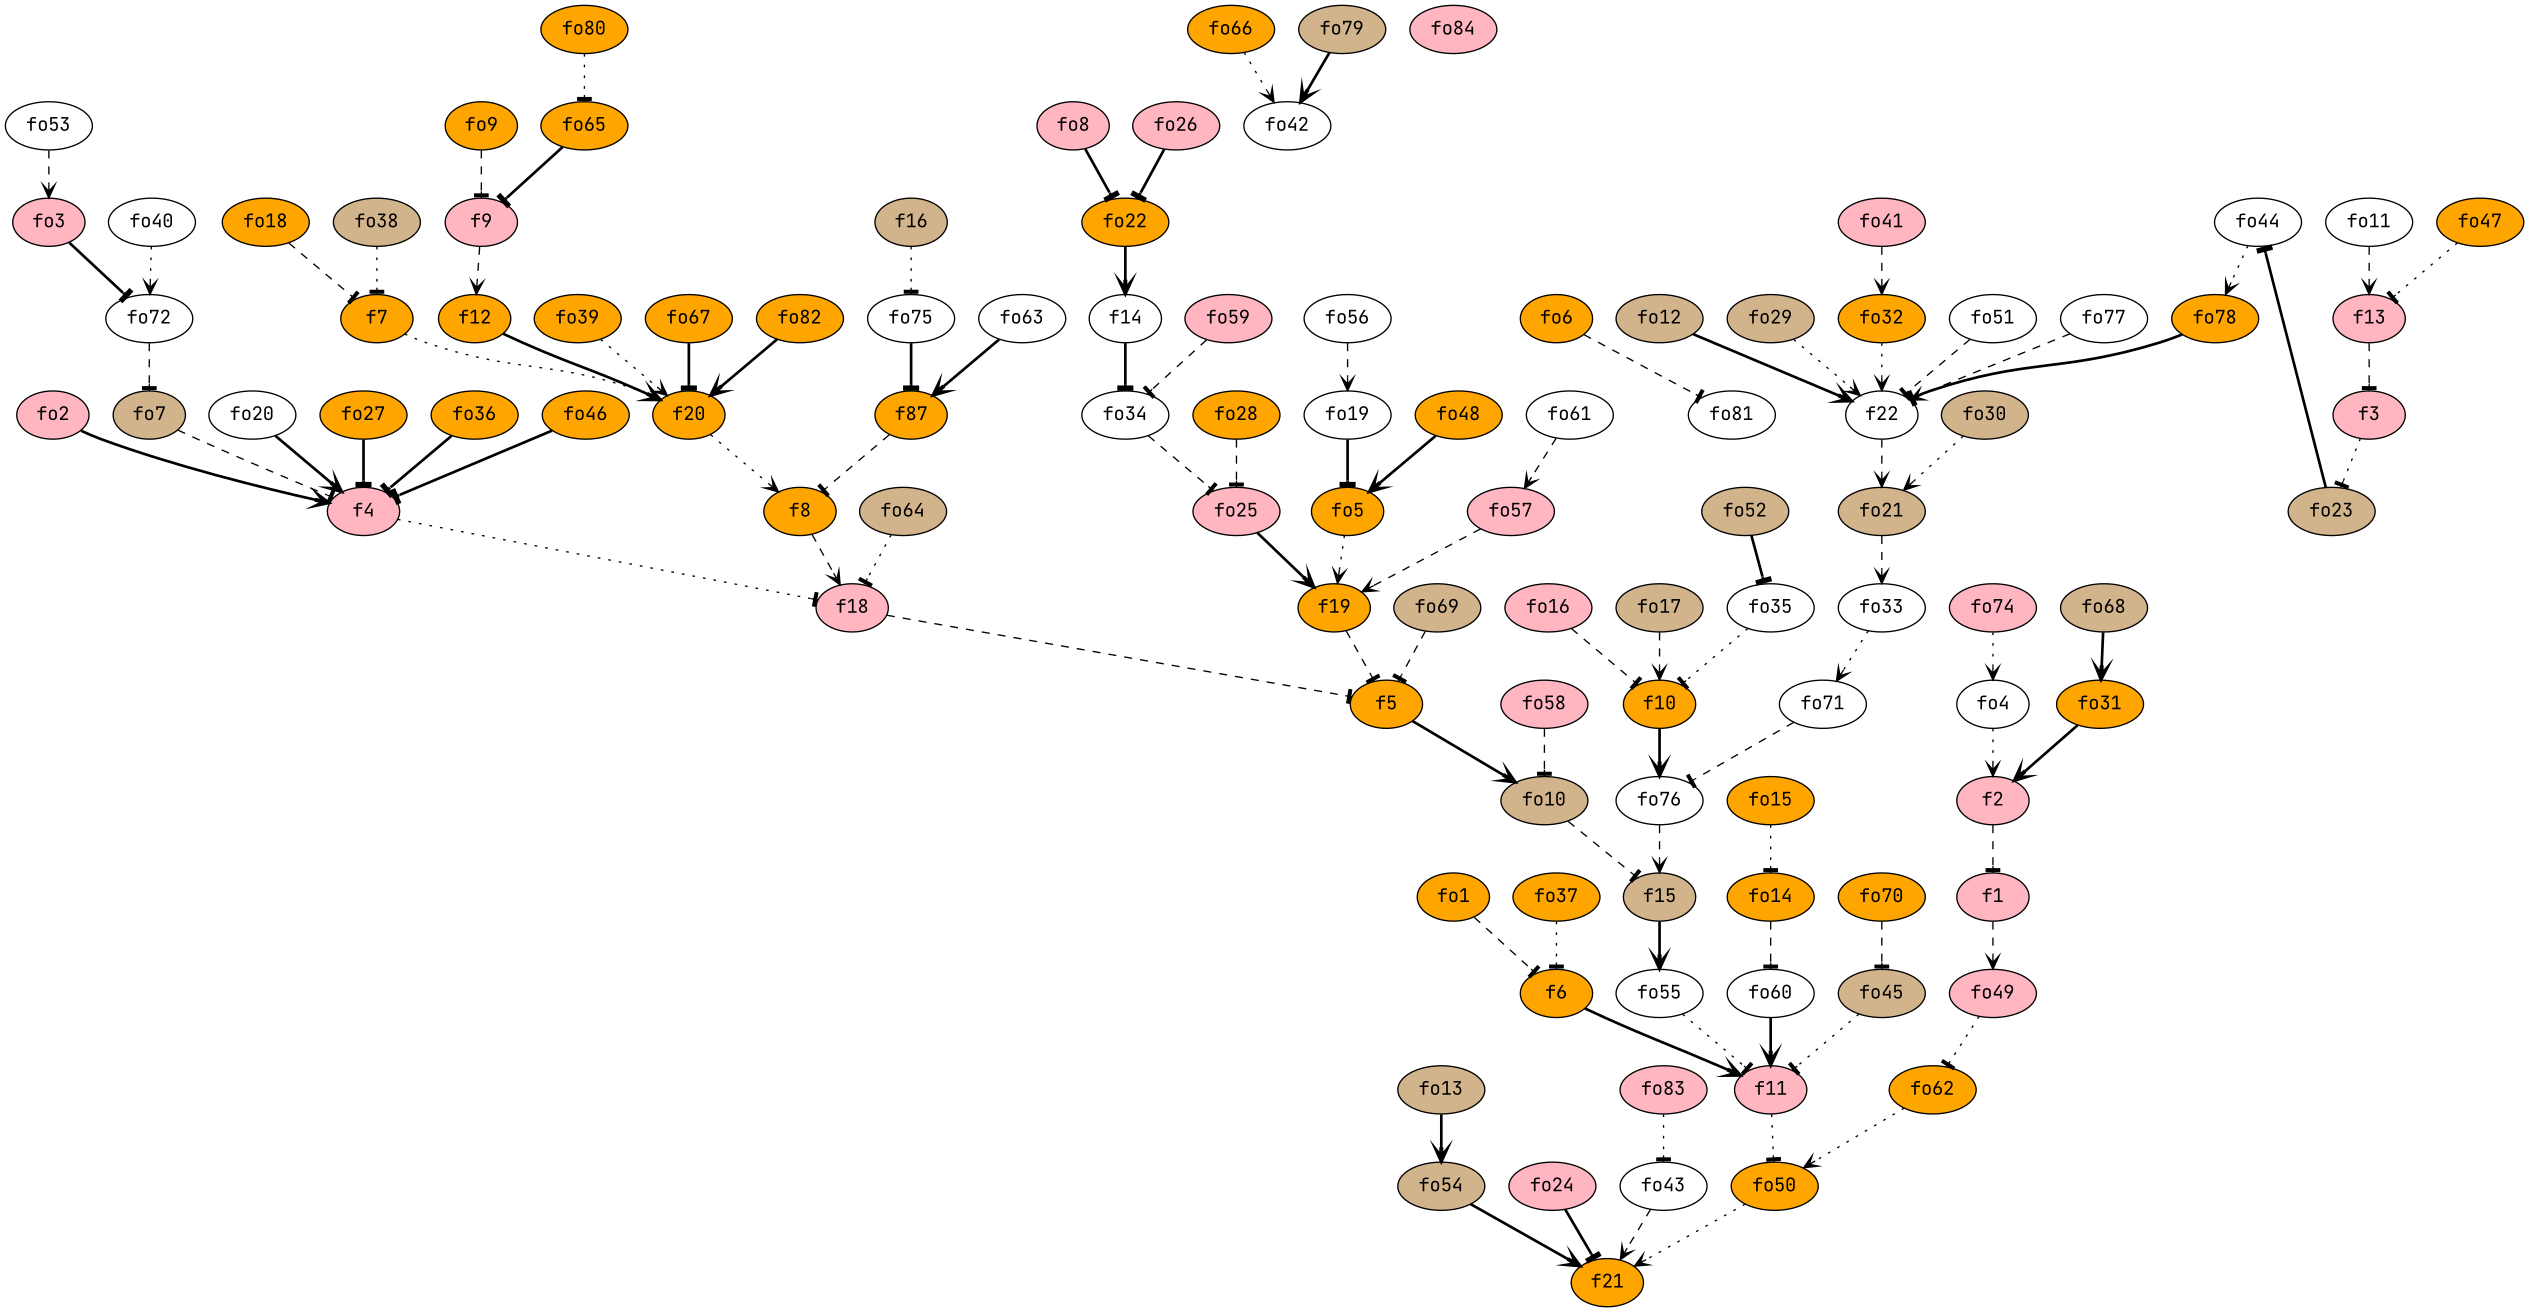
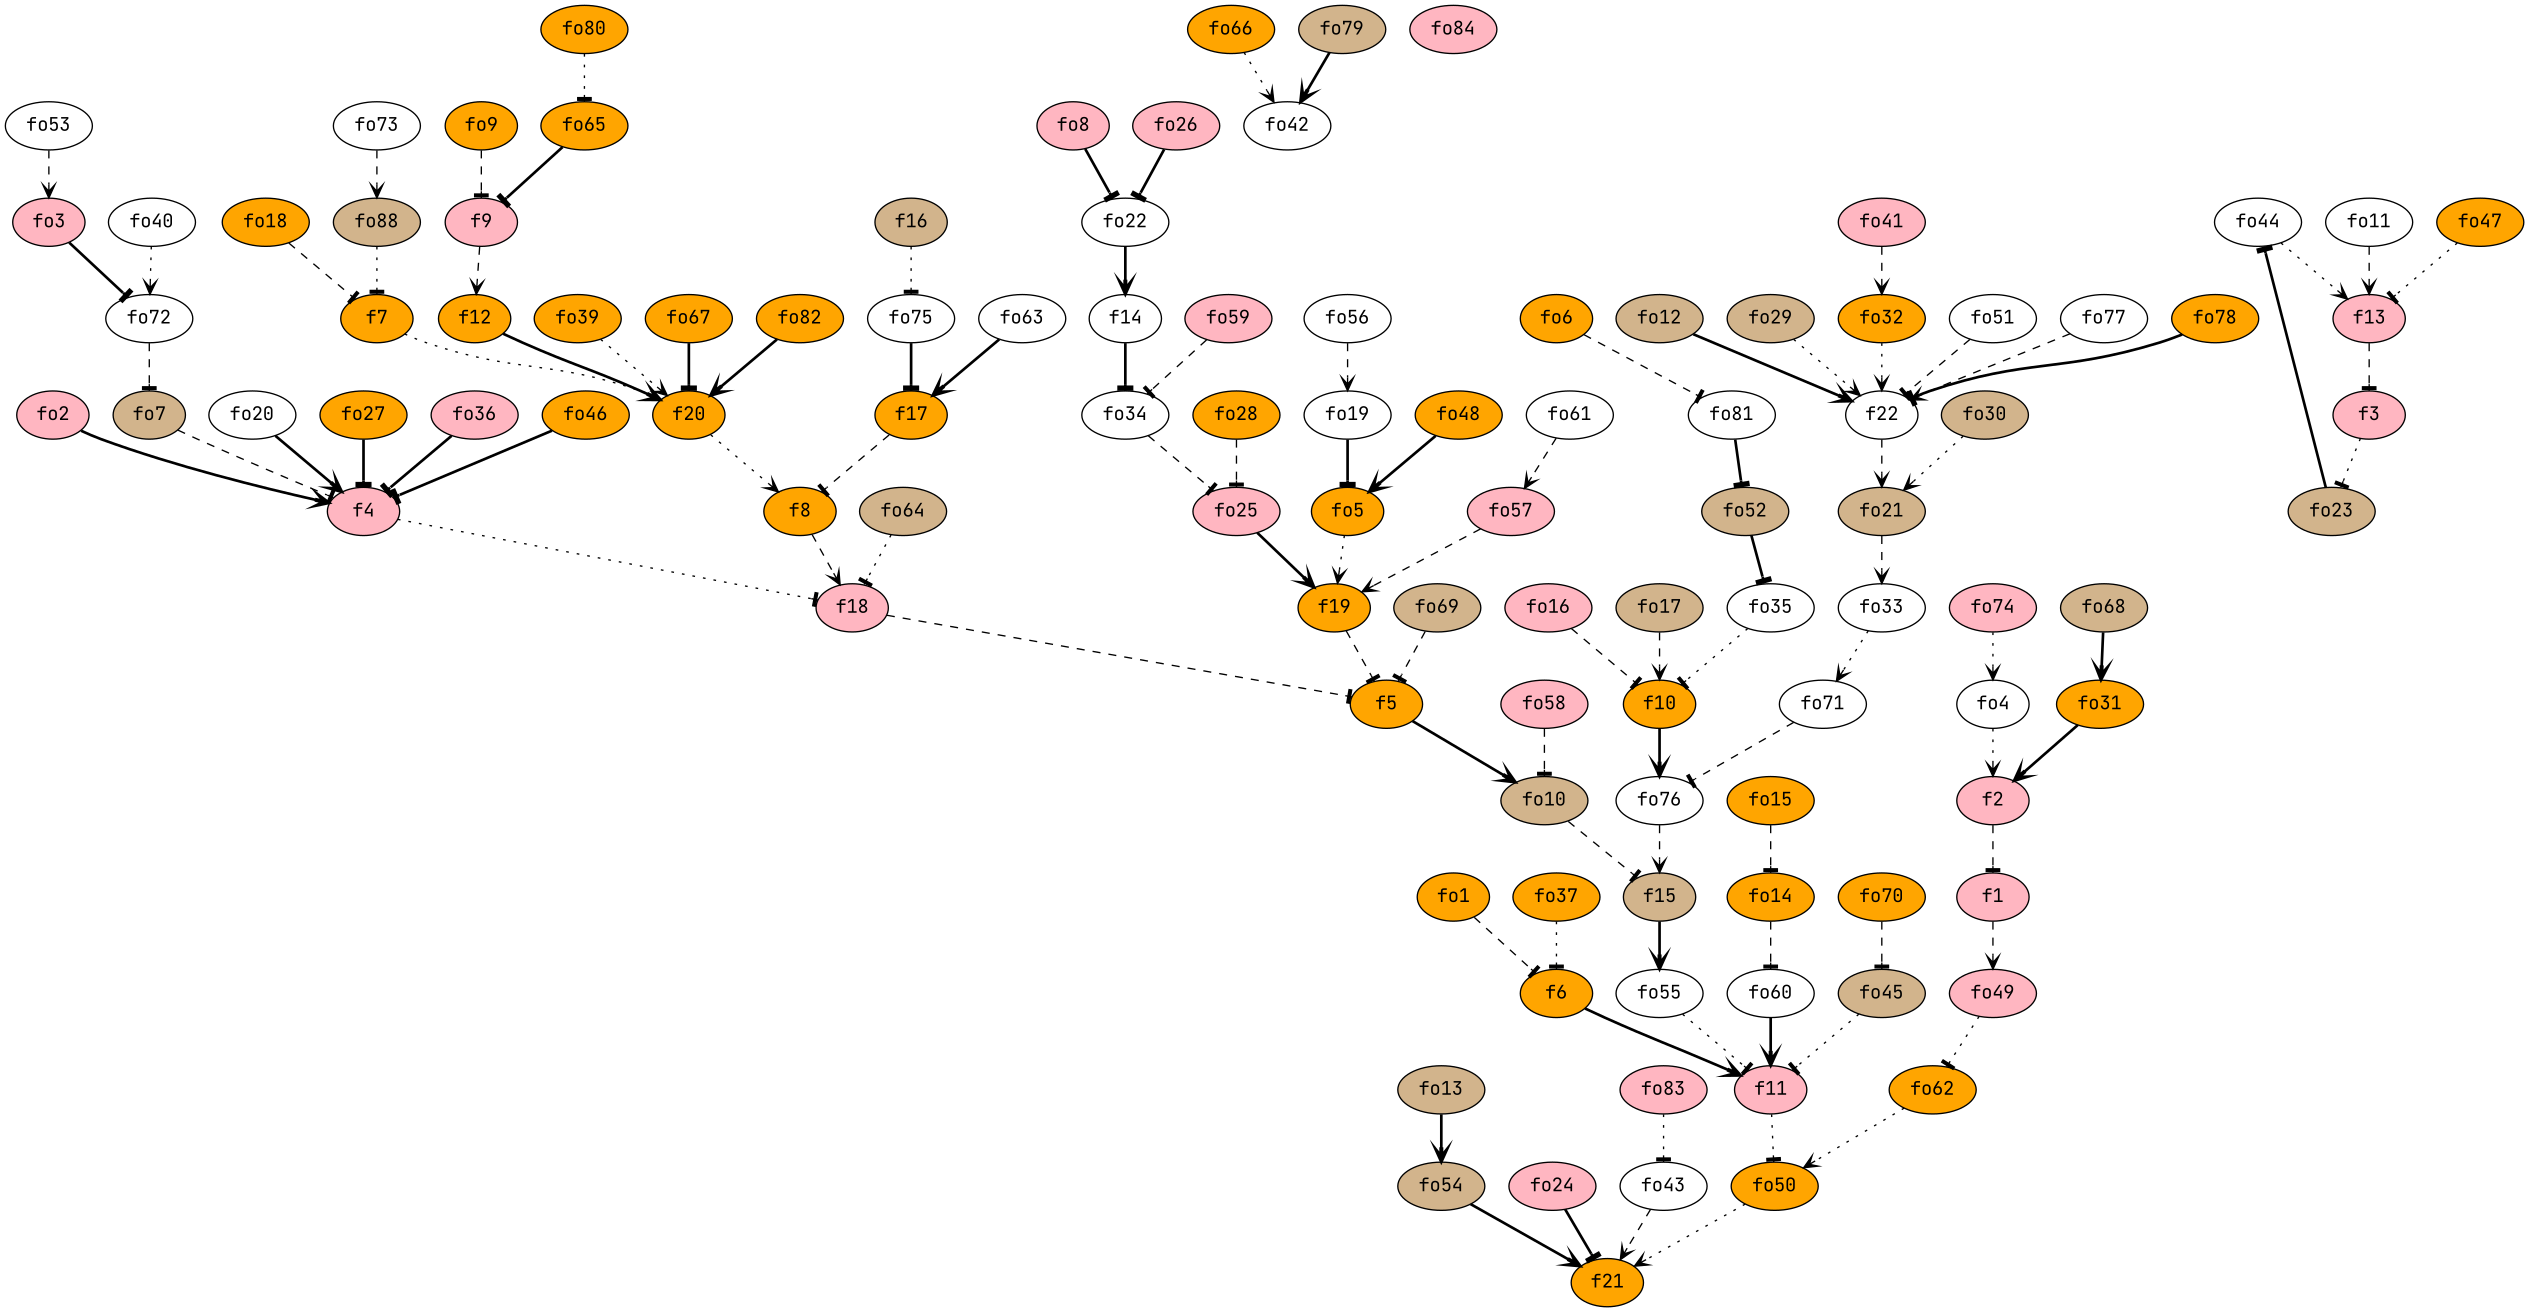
none -> (377, 126)
(377, 222) -> (377, 222)
(1125, 222) -> (1125, 222)
(2240, 264) -> (2309, 267)
(475, 415) -> (475, 415)
(911, 415) -> (911, 415)
none -> (1738, 460)
(1771, 846) -> (1771, 846)
